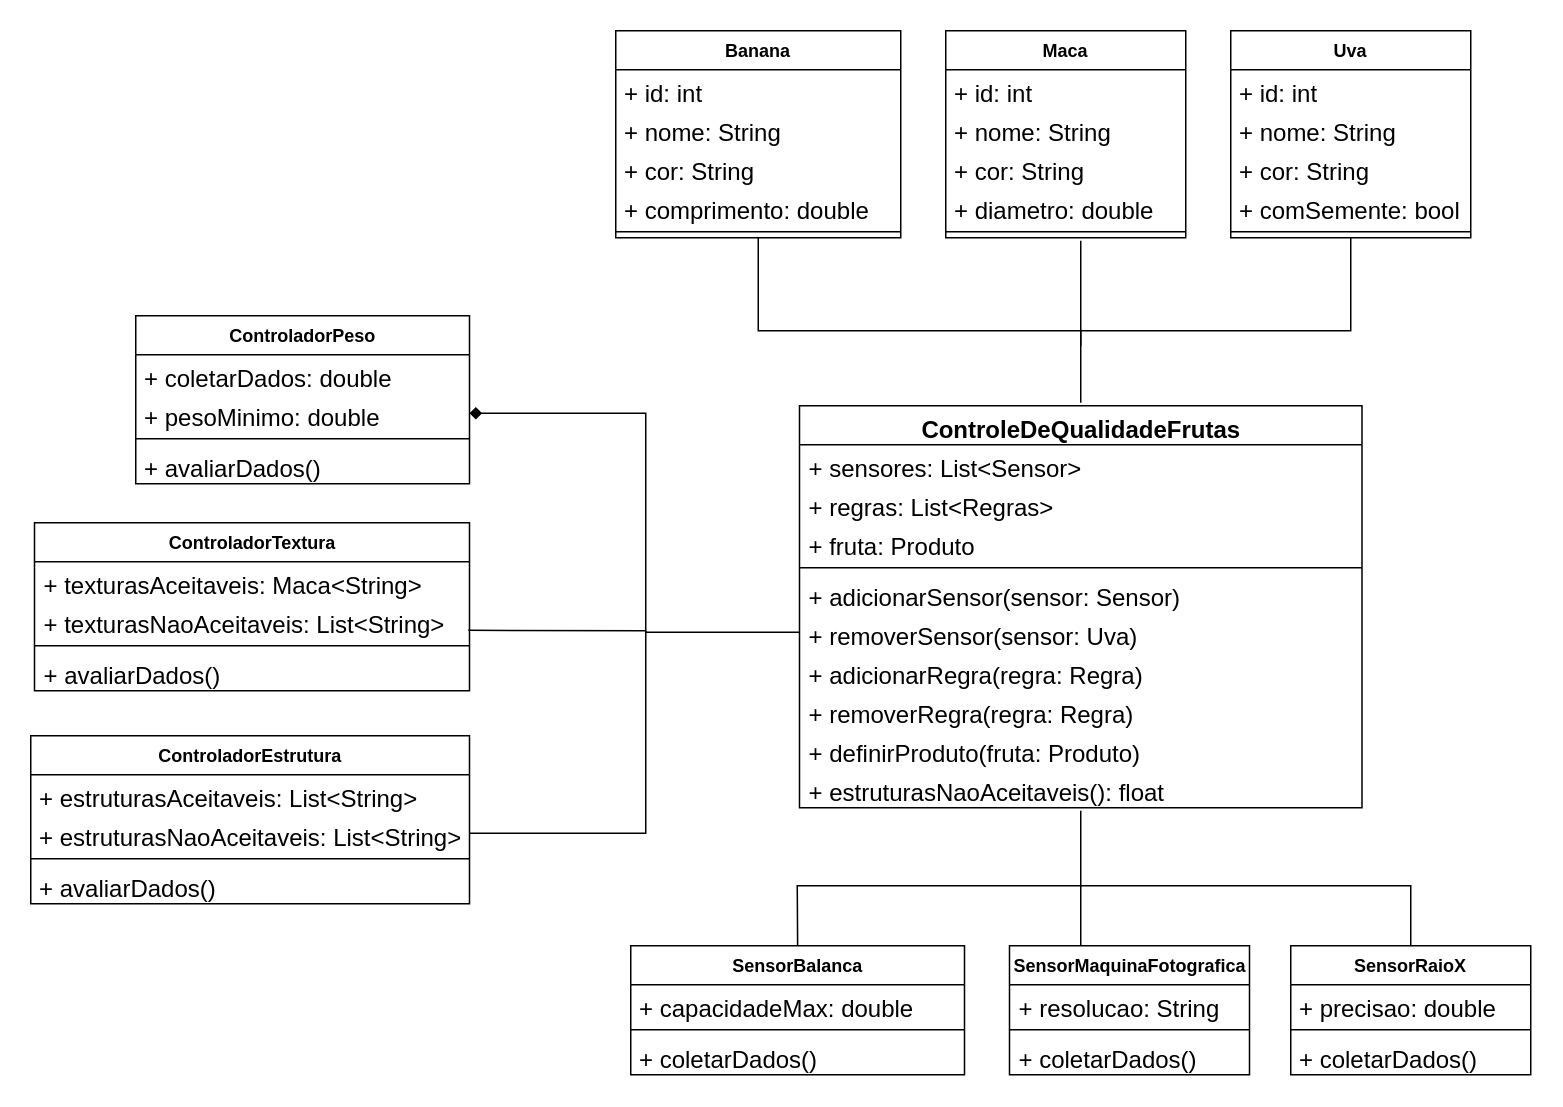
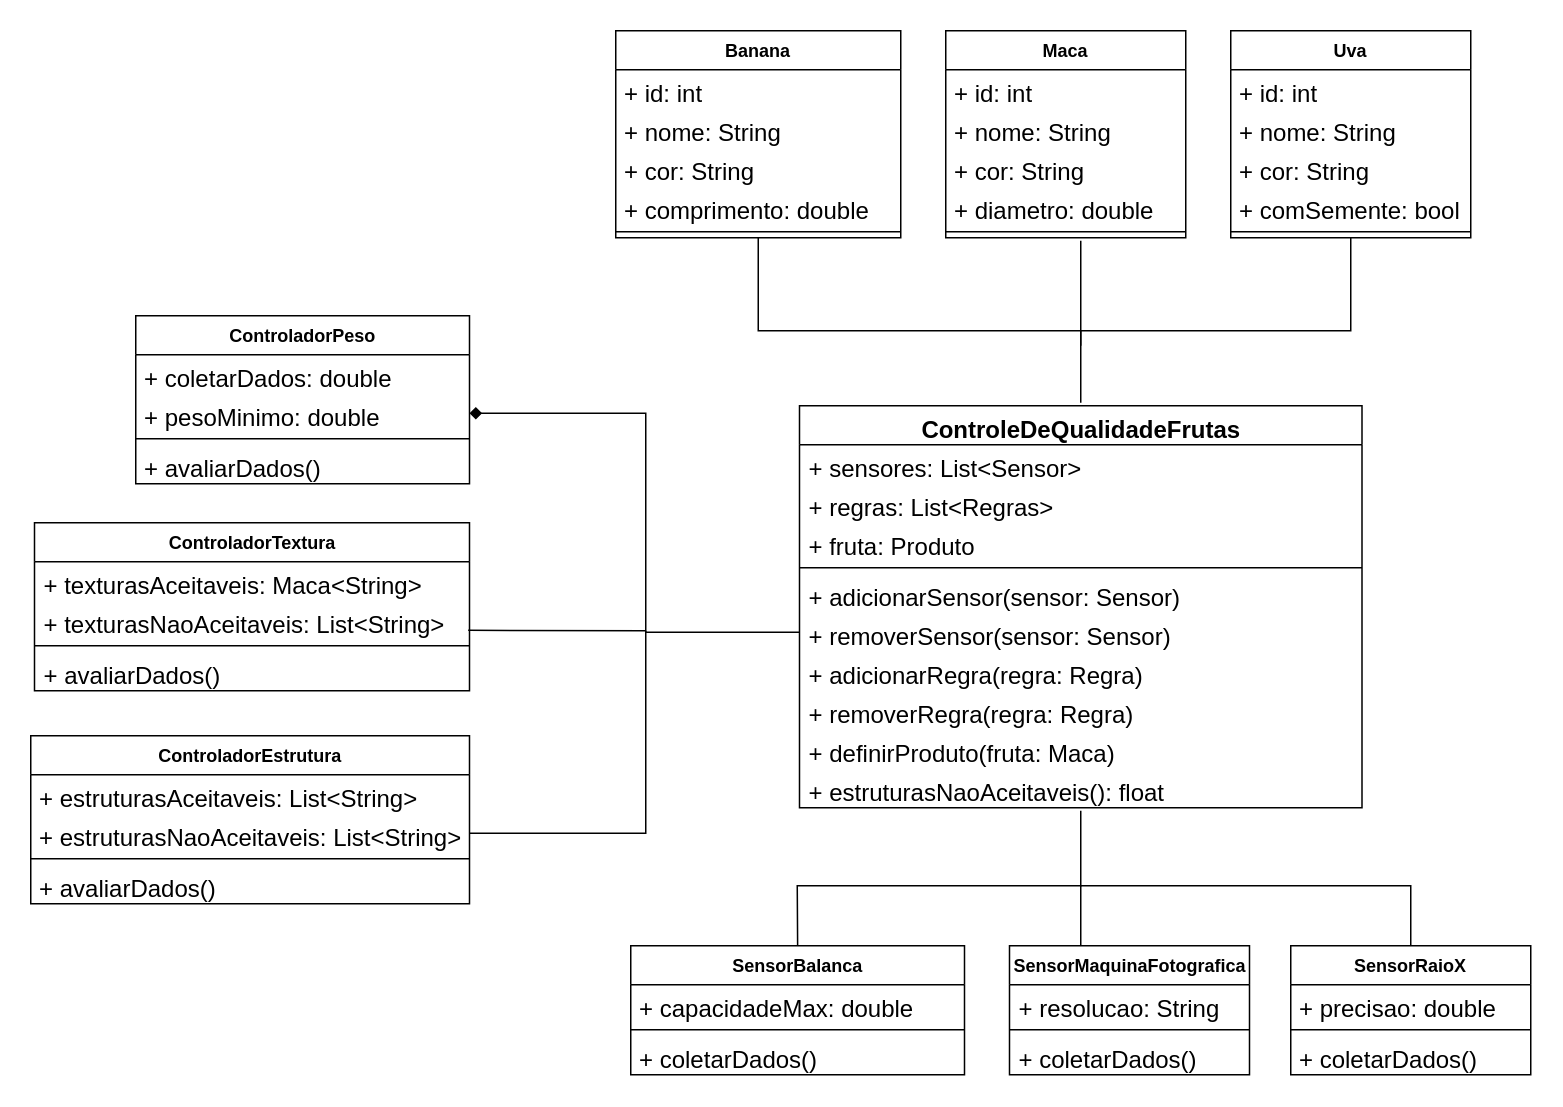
(988, 638) -> (1008, 638)
(1009, 755) -> (989, 755)
